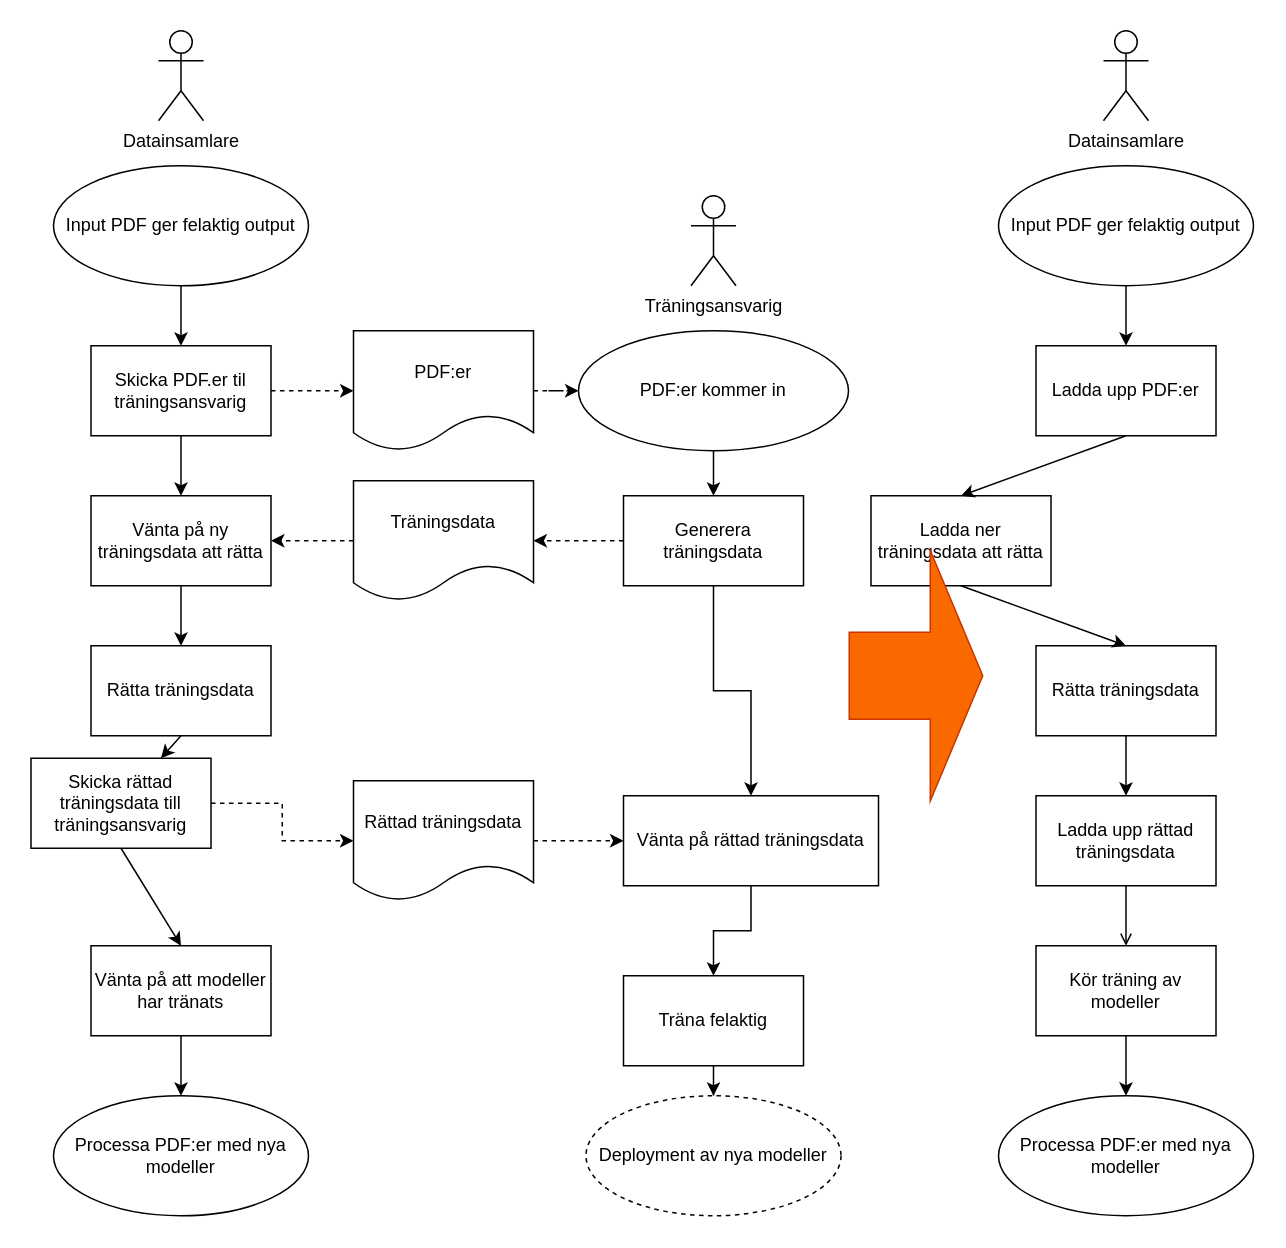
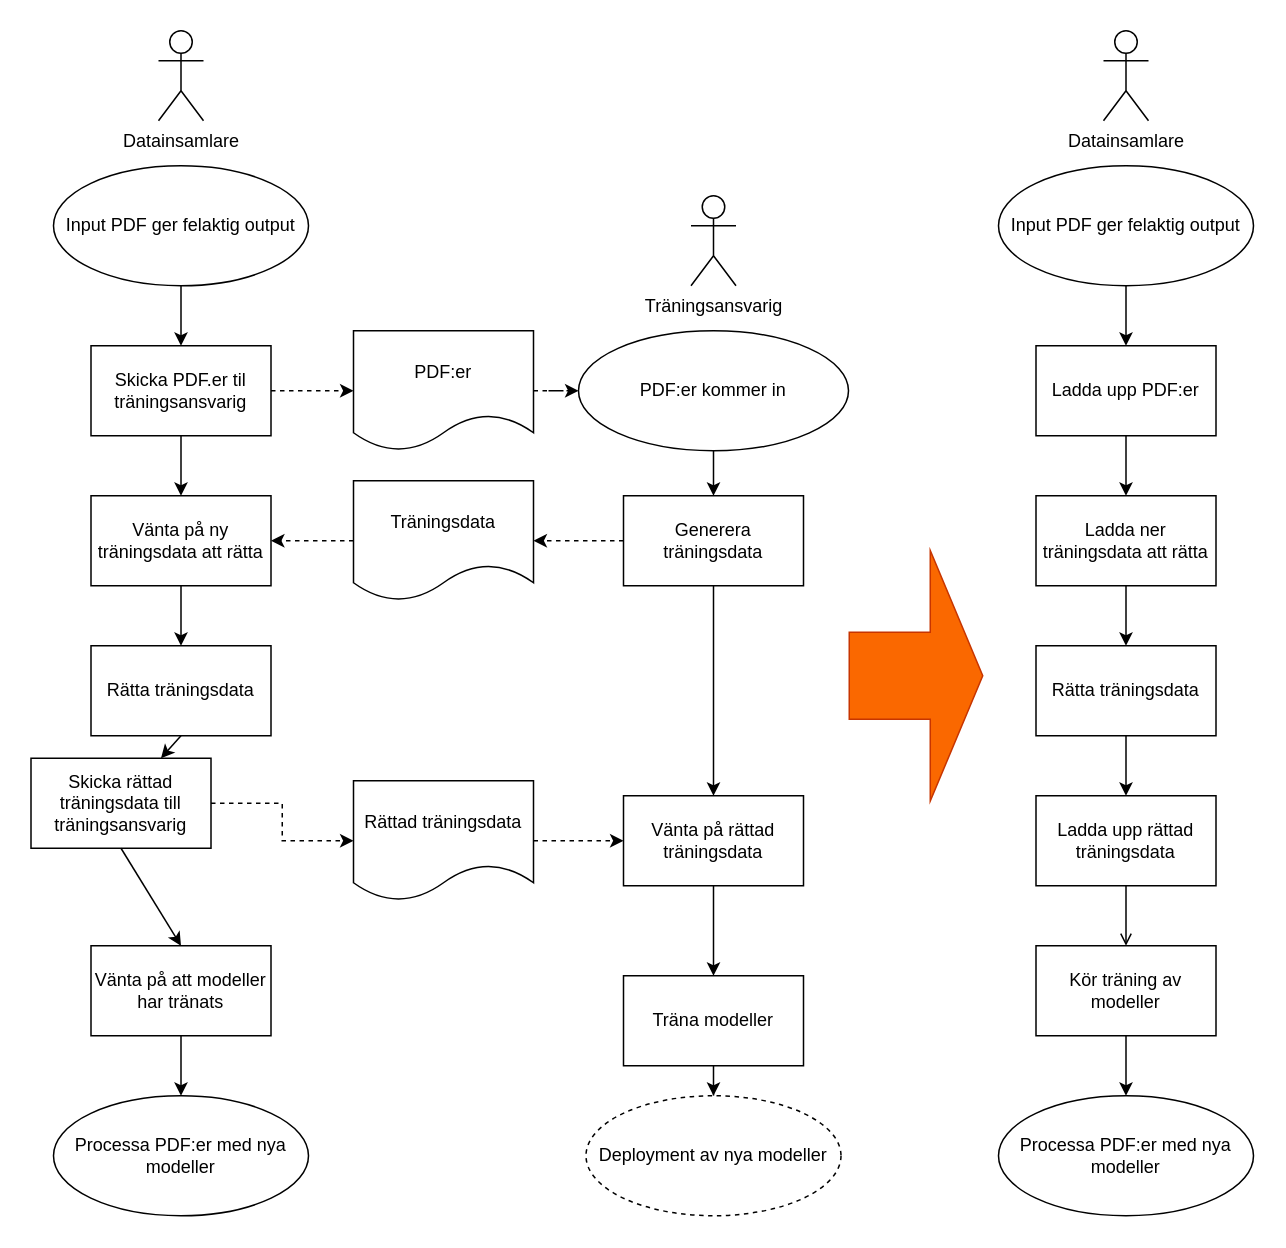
(961, 541) -> (1126, 541)
(751, 841) -> (713, 841)
(713, 1021) -> (713, 1021)
